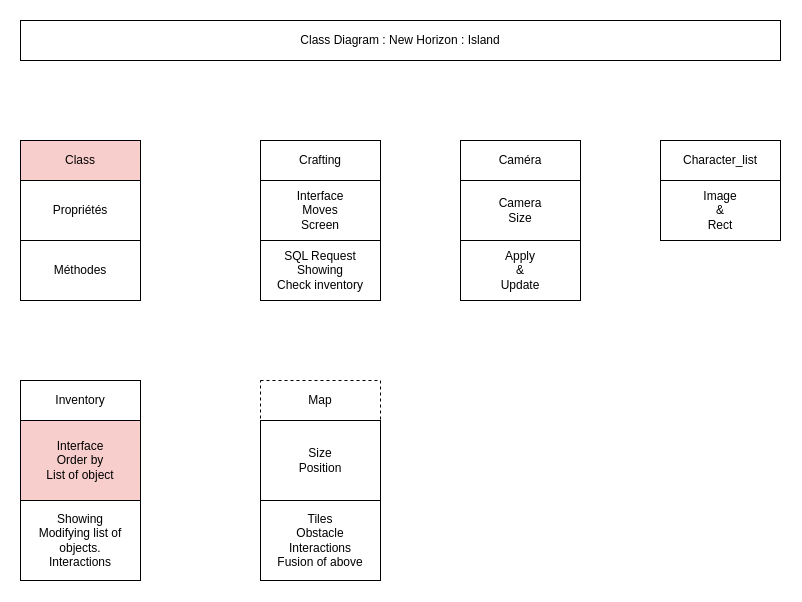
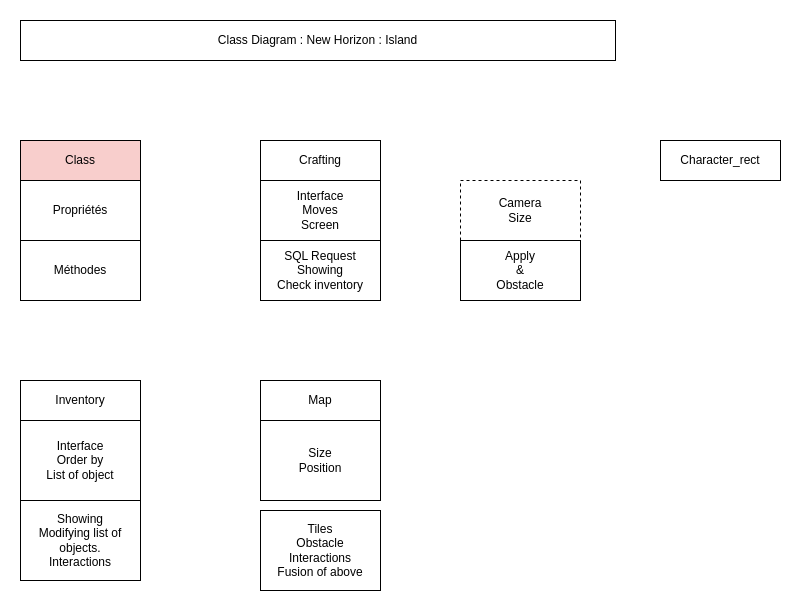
(401, 41) -> (318, 41)
(521, 161) -> none
(721, 161) -> (721, 161)
(521, 211) -> (521, 211)
(721, 211) -> none
(521, 271) -> (521, 271)
(321, 401) -> (321, 401)
(81, 461) -> (81, 461)
(321, 541) -> (321, 551)
